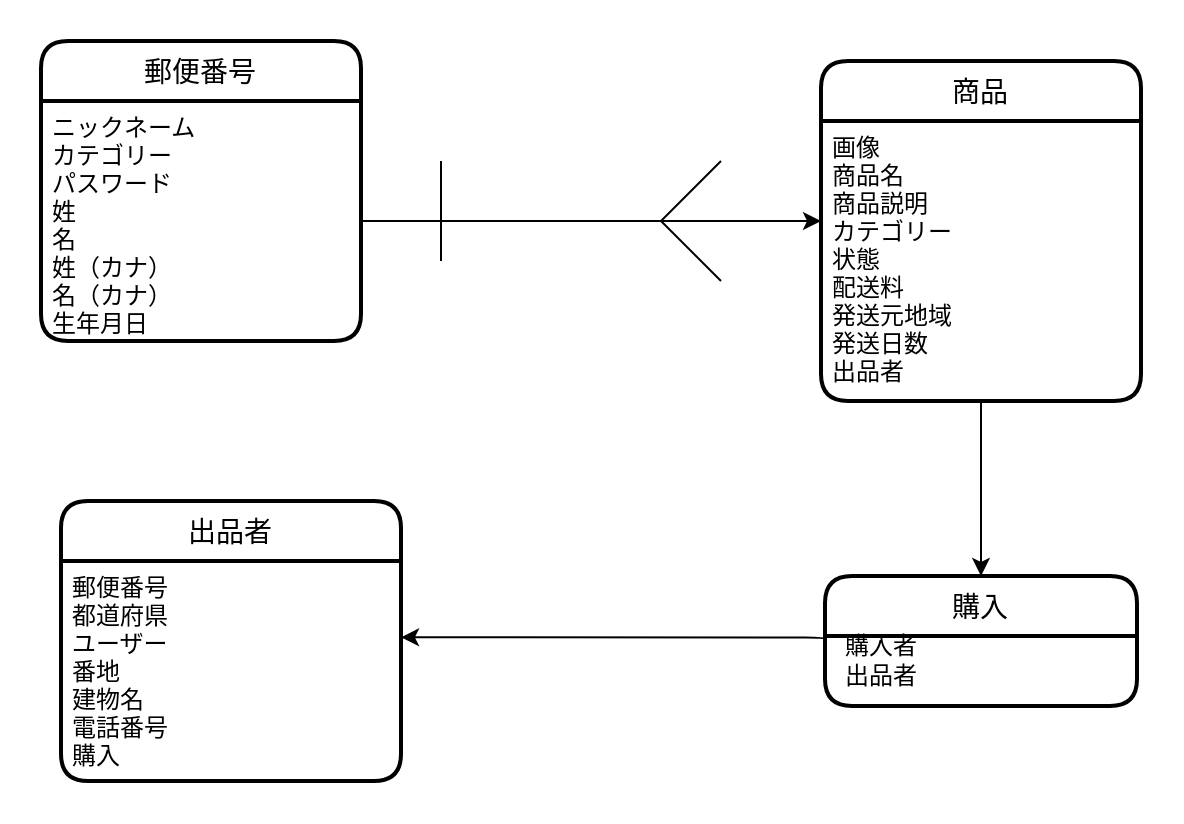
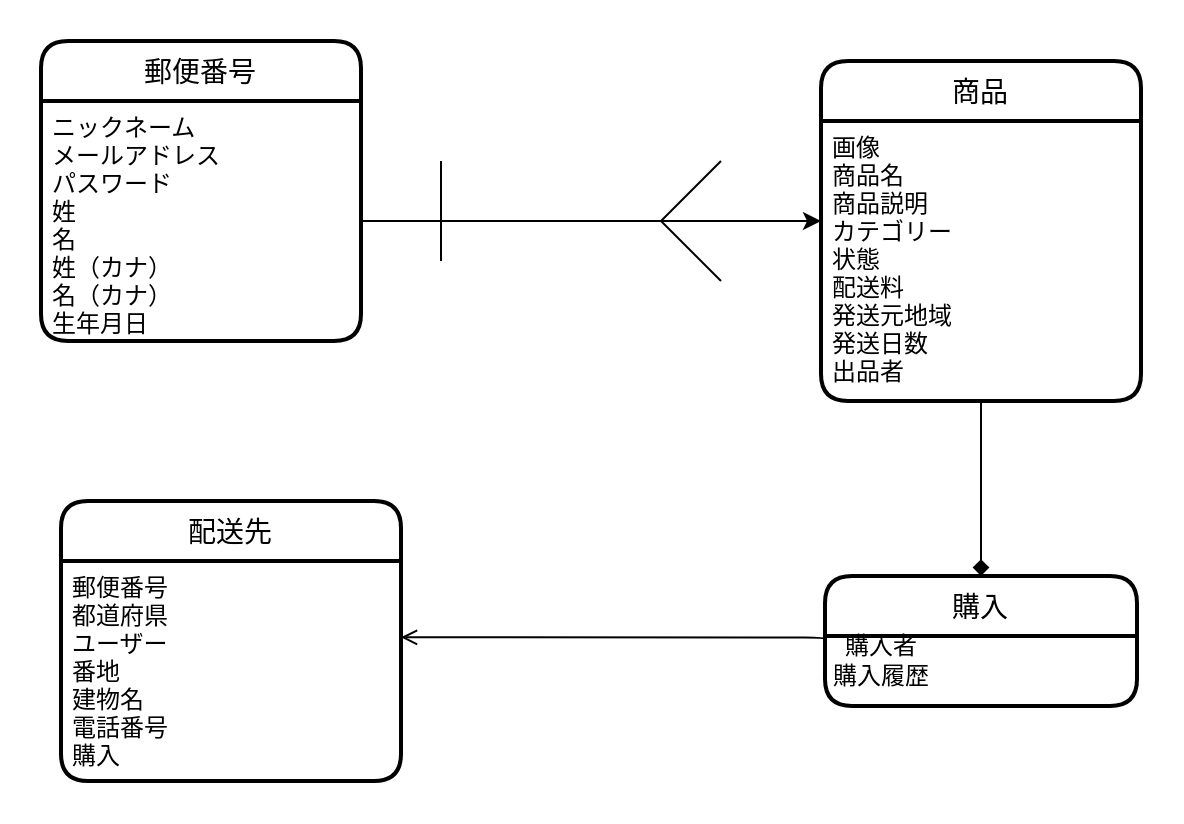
(124, 128) -> (124, 128)
(230, 533) -> (230, 533)
(981, 561) -> (981, 560)
(416, 637) -> (412, 637)
(882, 661) -> (882, 661)
